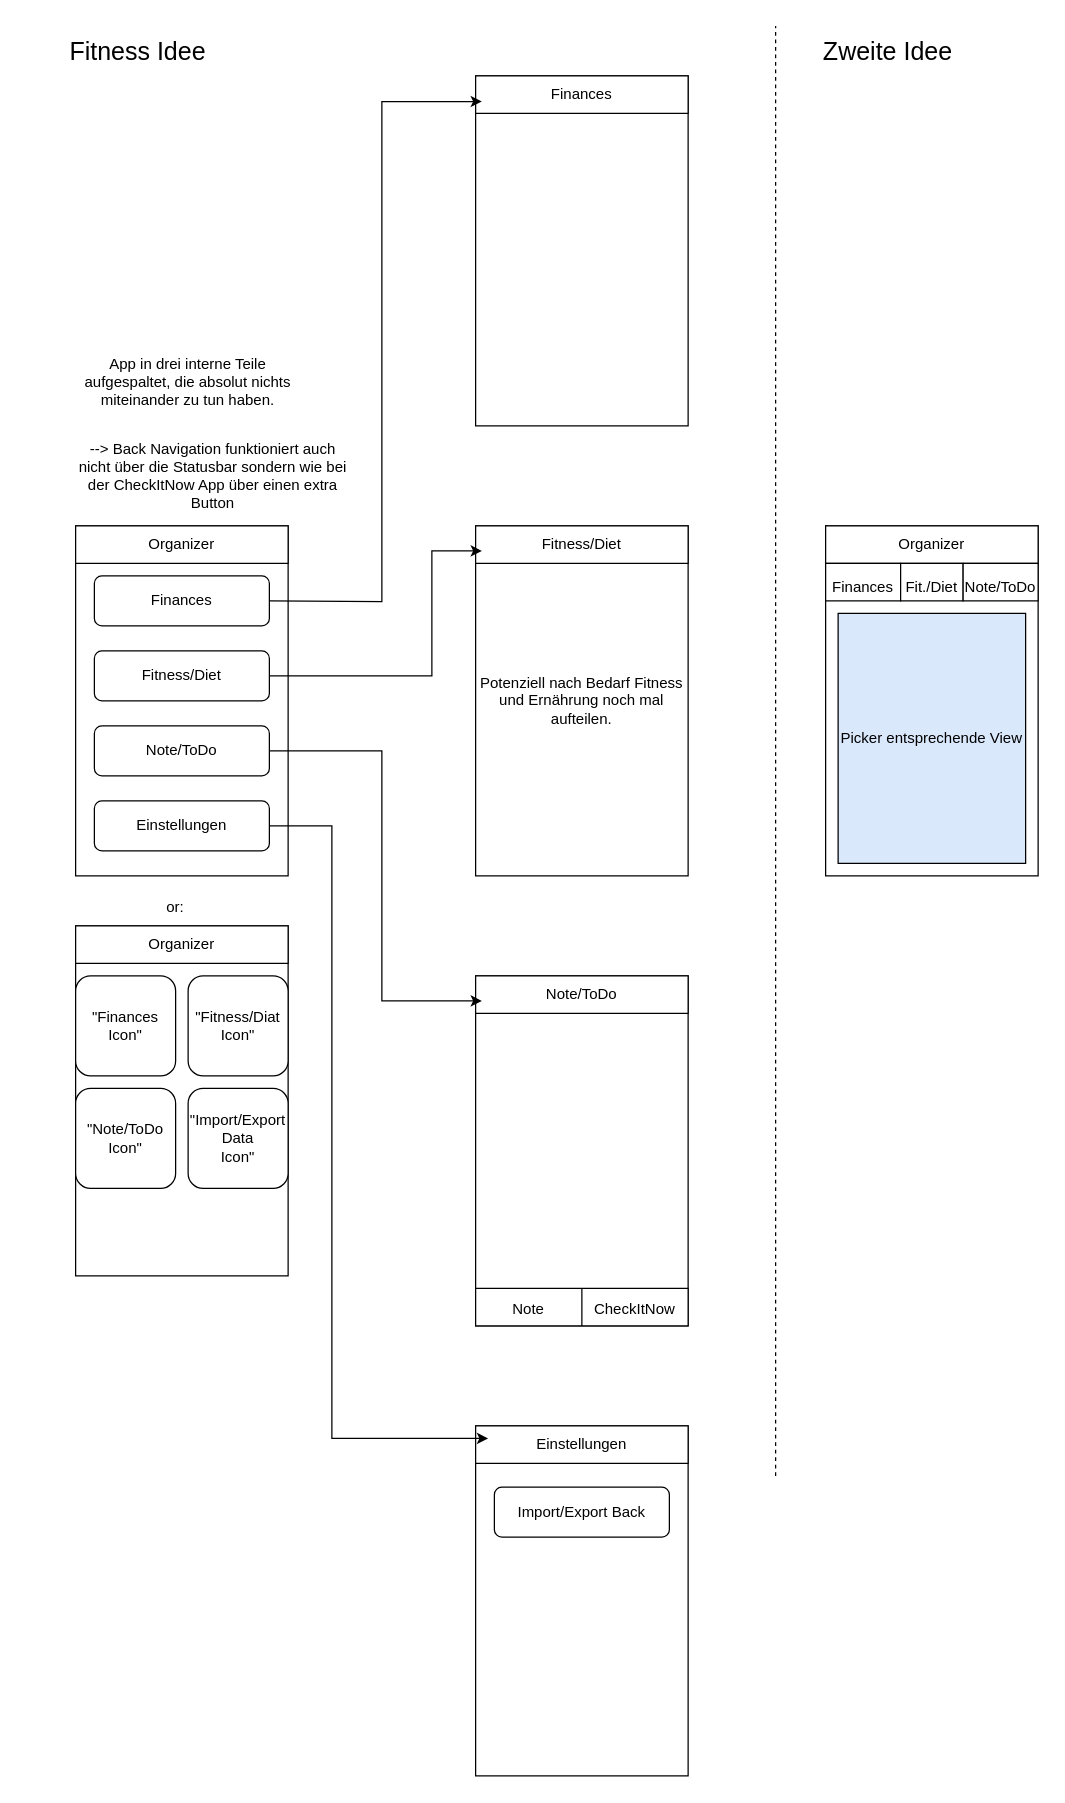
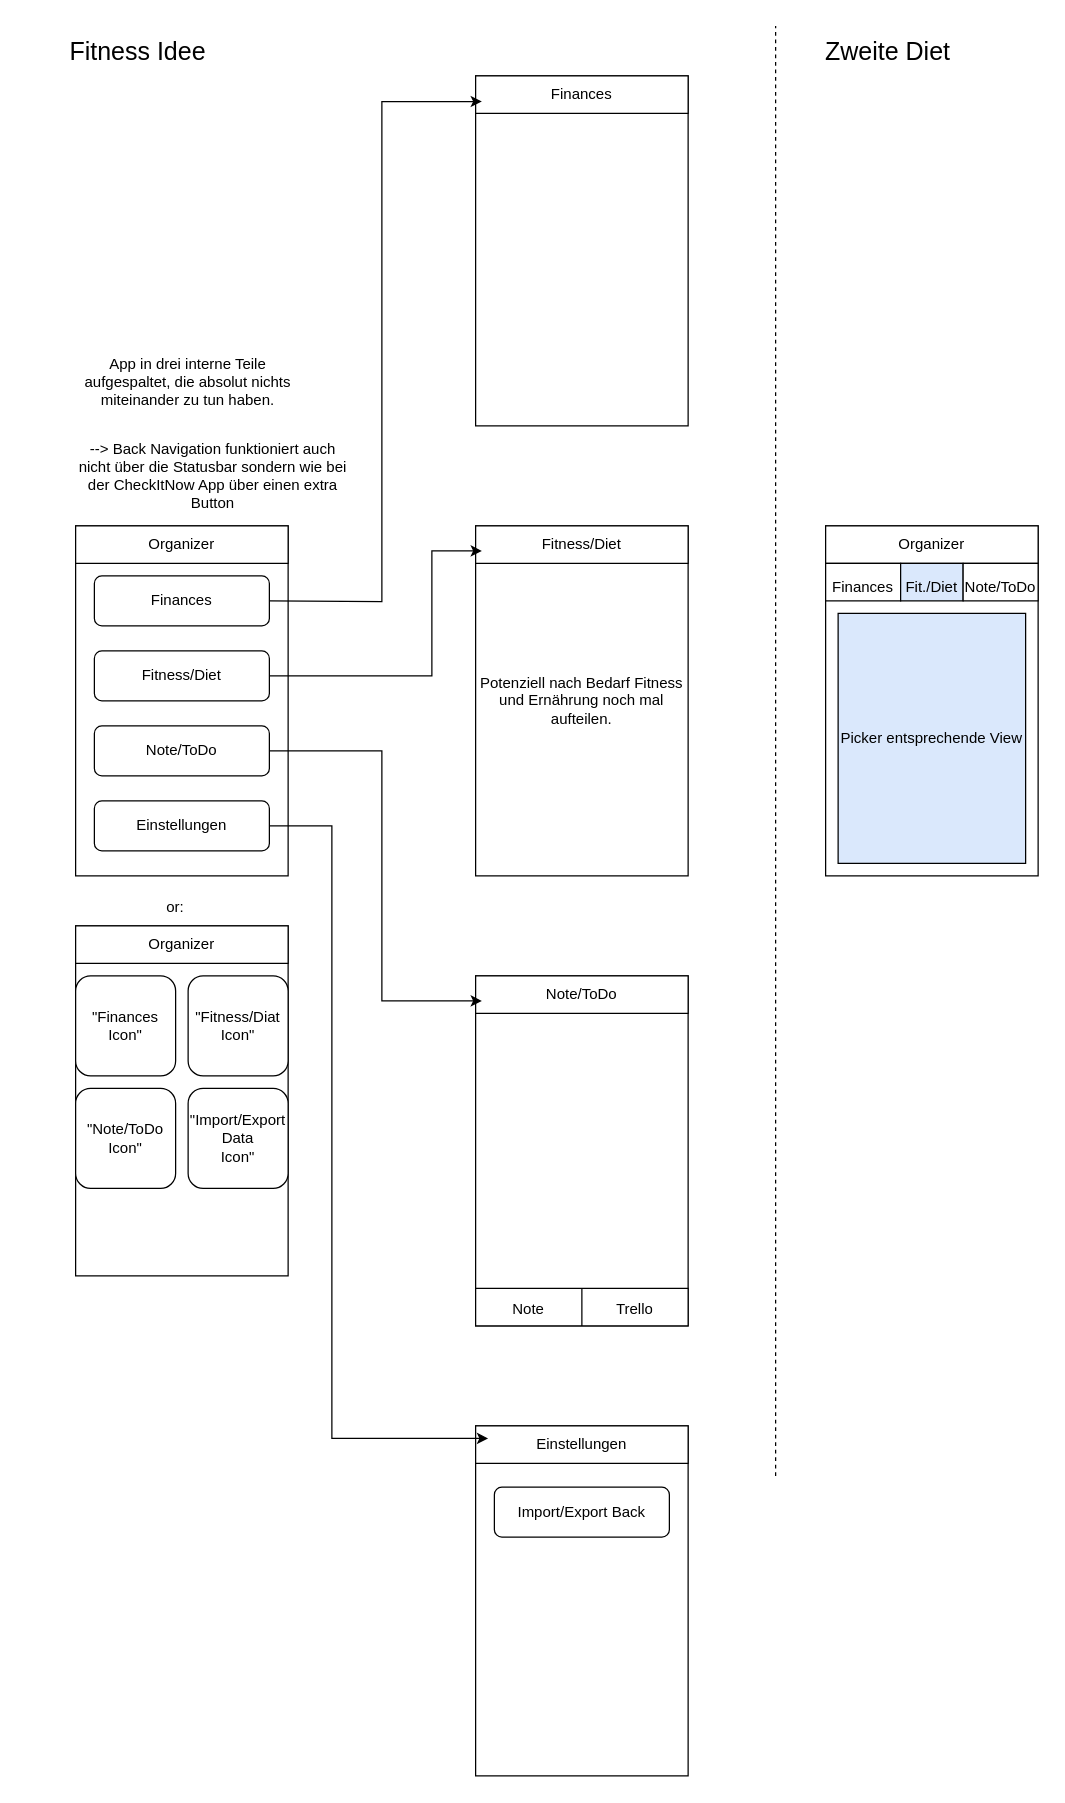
(888, 51) -> (888, 51)
(932, 582) -> (932, 582)
(635, 1307) -> (635, 1307)
